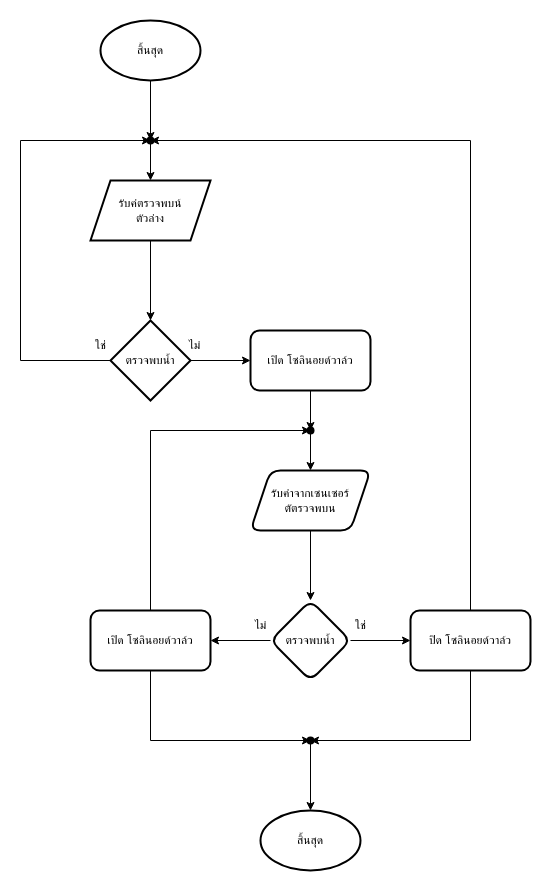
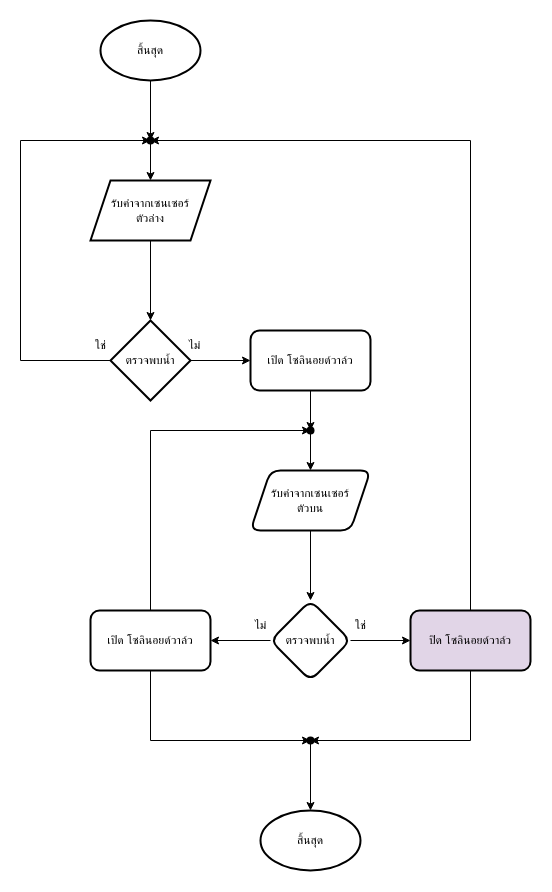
(151, 211) -> (151, 211)
(311, 501) -> (311, 501)
(471, 641) -> (471, 641)
